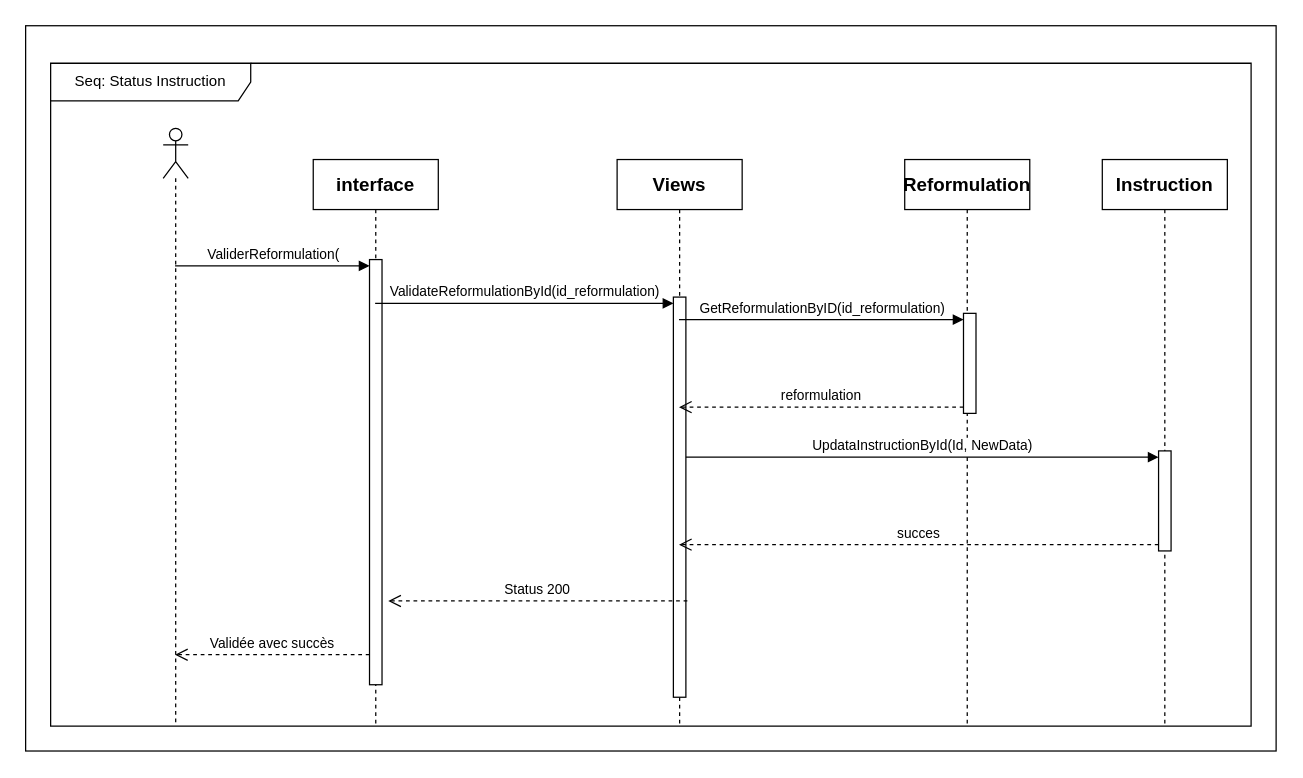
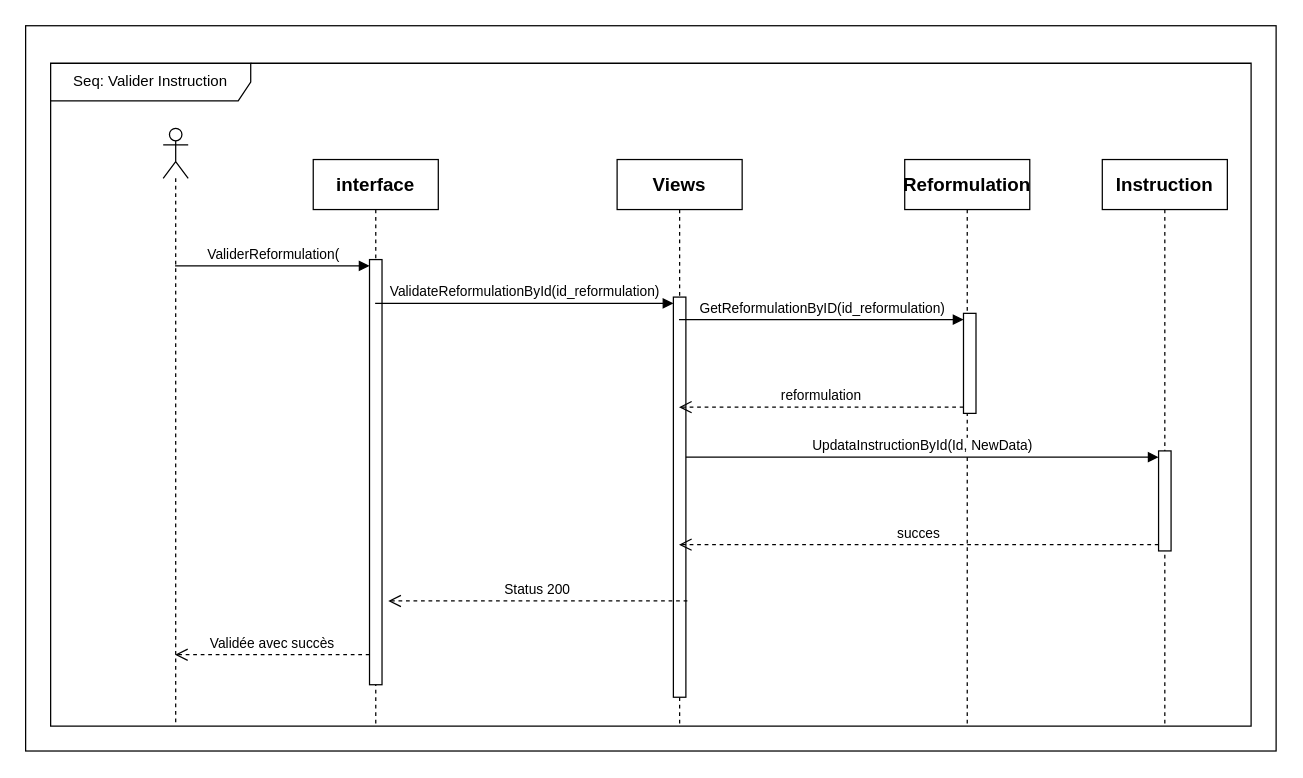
(151, 82) -> (151, 82)
